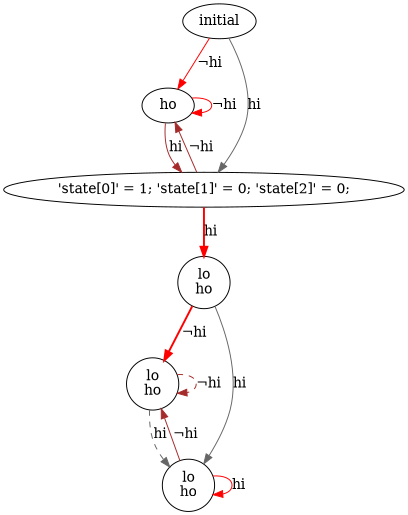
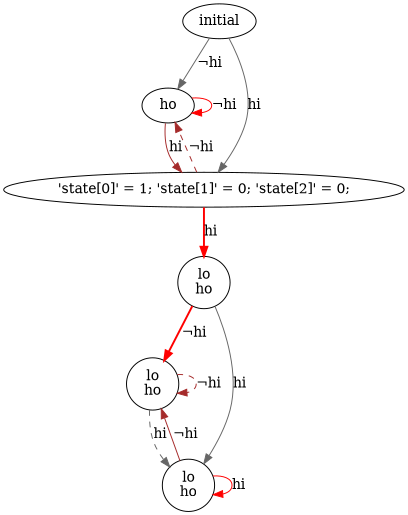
(196, 59) -> (196, 59)
(188, 152) -> (188, 152)
